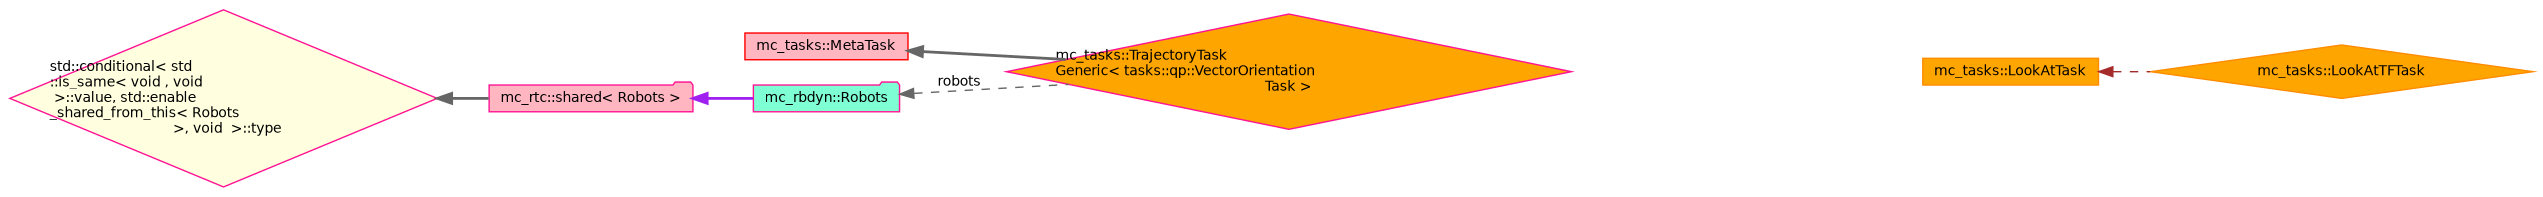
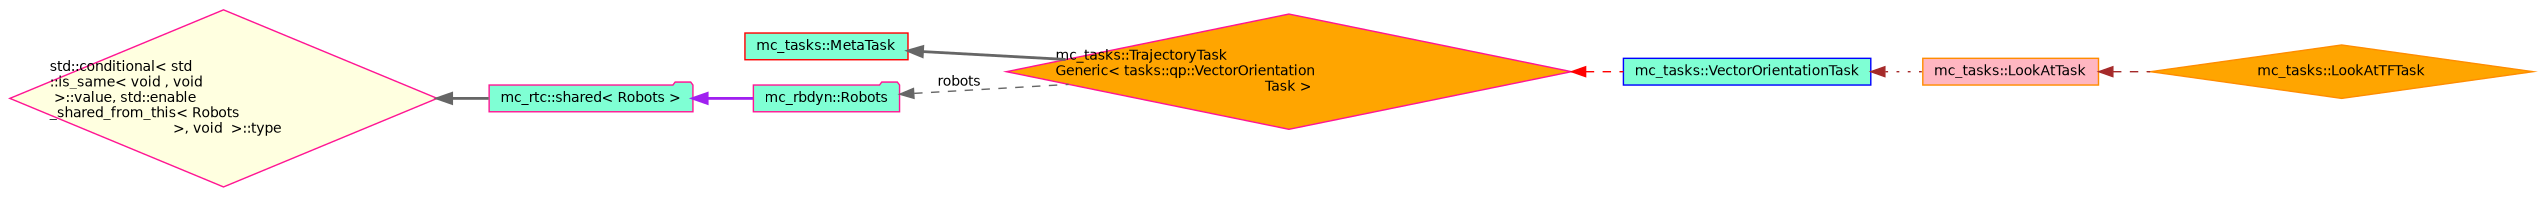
(826, 46) -> (826, 46)
none -> (1747, 72)
(2011, 72) -> (2011, 72)
(591, 98) -> (591, 98)
